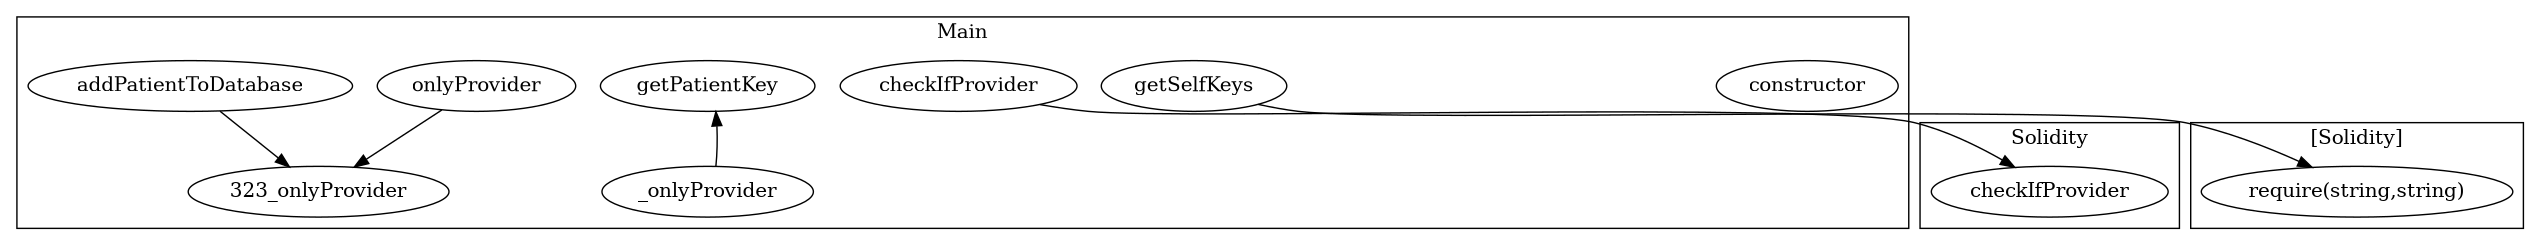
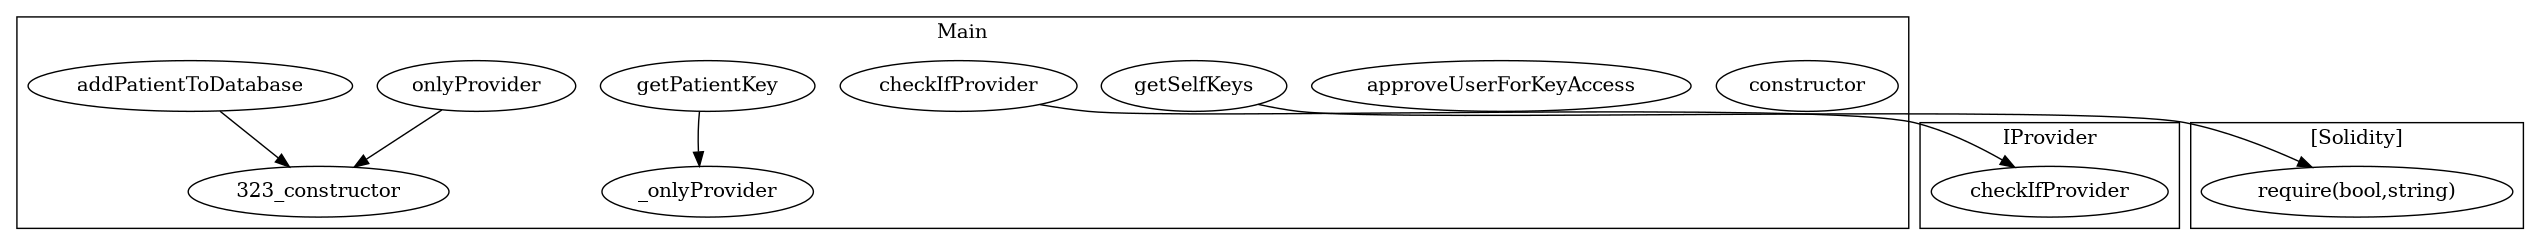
none -> (1501, 86)
(2050, 139) -> (2050, 139)
(717, 146) -> (698, 132)
(319, 192) -> (319, 192)
(2357, 192) -> (2357, 192)
